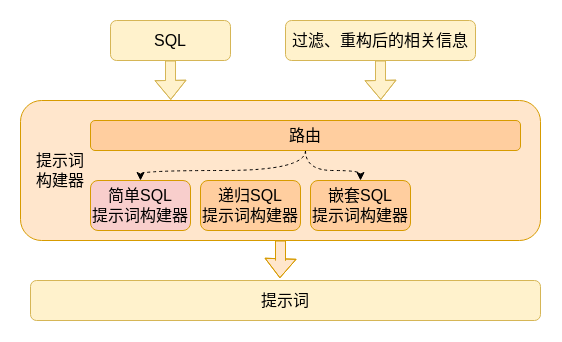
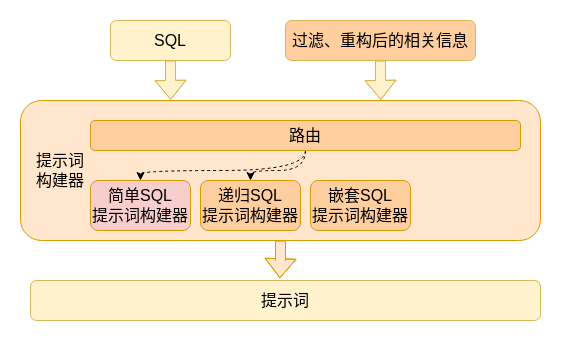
(381, 41) -> (381, 41)
none -> (280, 170)
(331, 170) -> none
